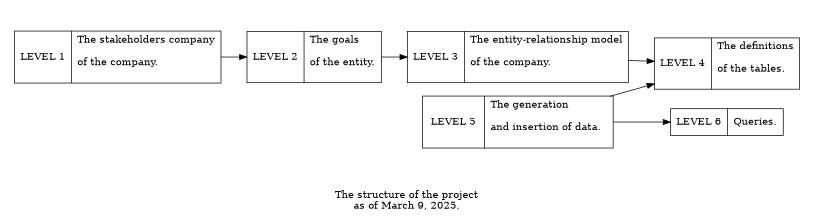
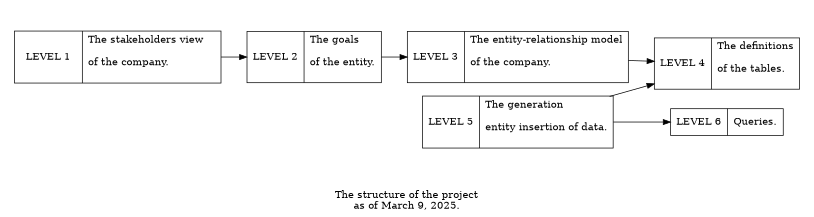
(146, 40) -> (146, 40)
(546, 127) -> (546, 127)
